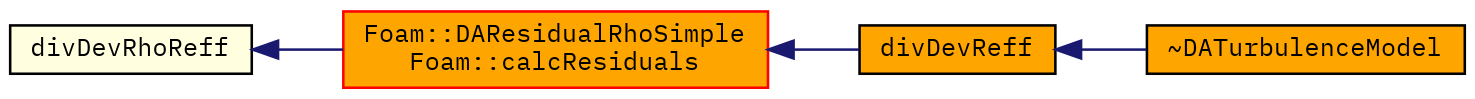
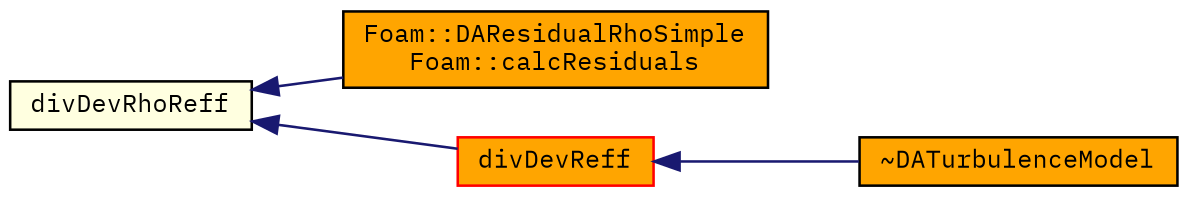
(556, 50) -> (556, 50)
(827, 50) -> (368, 137)
(957, 50) -> (556, 161)
